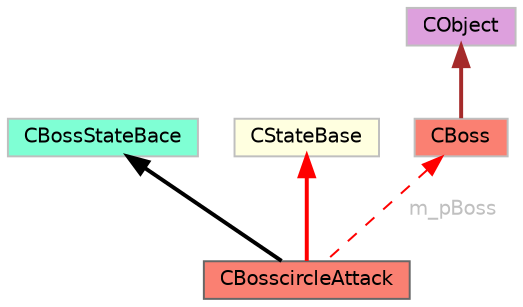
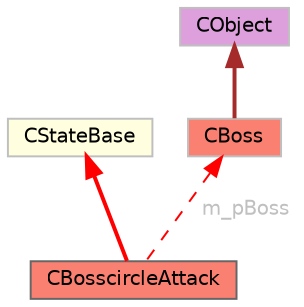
(103, 138) -> none
